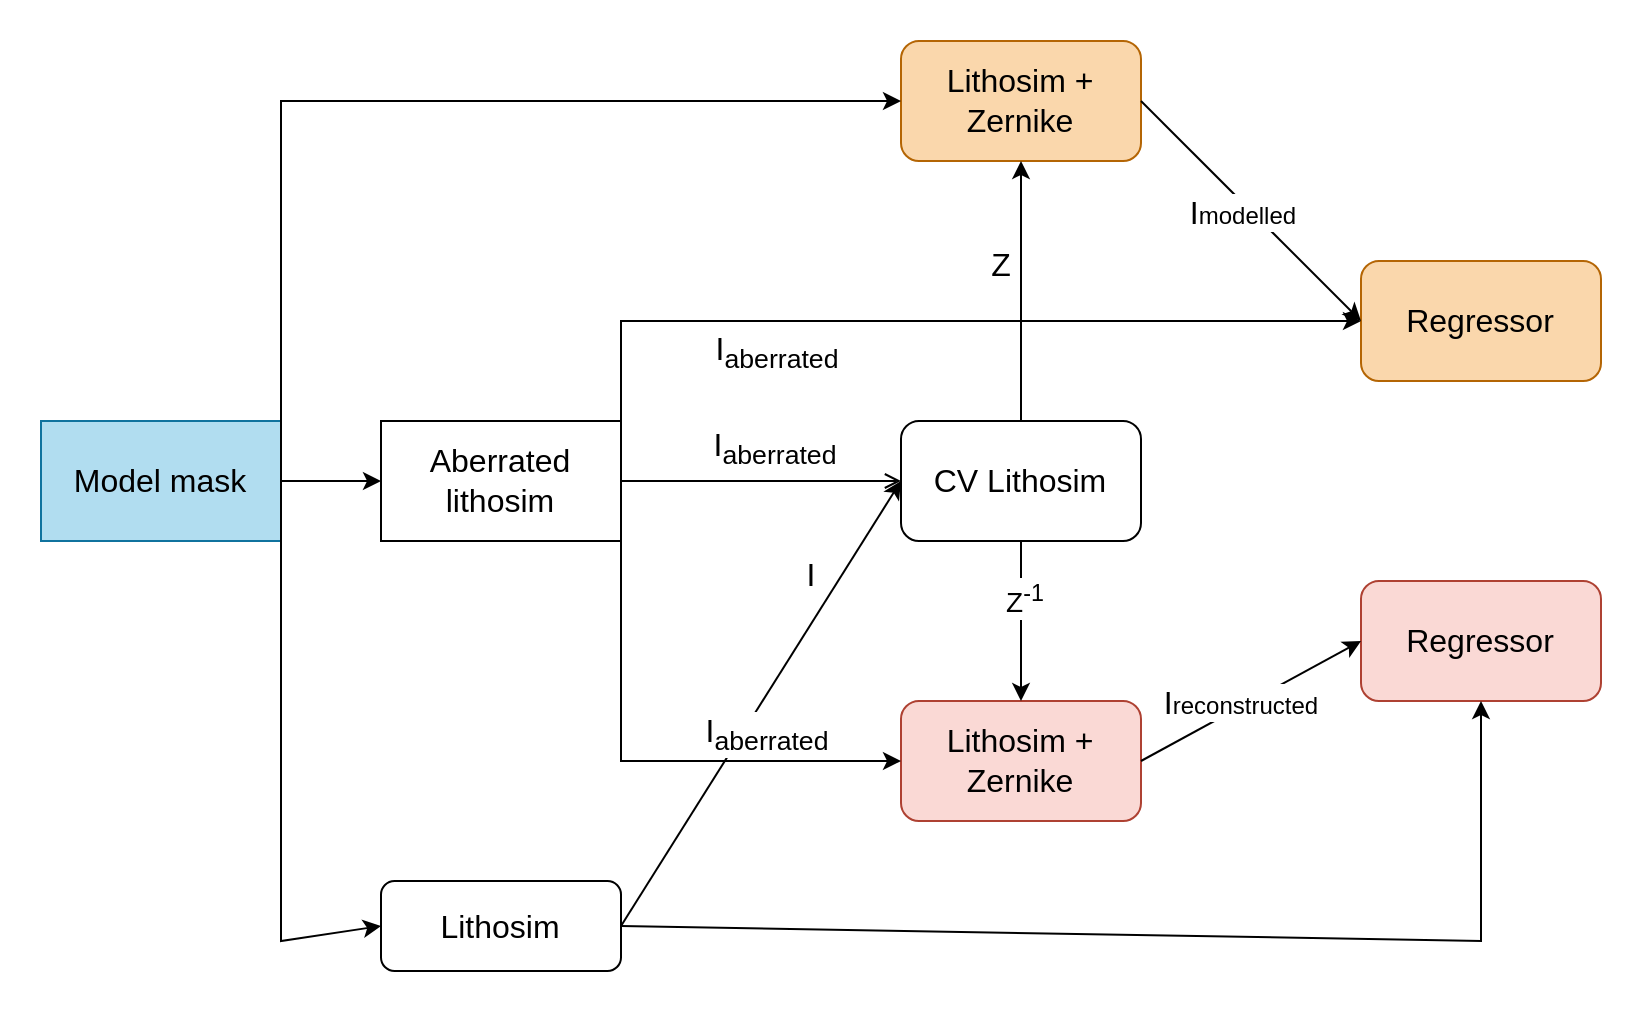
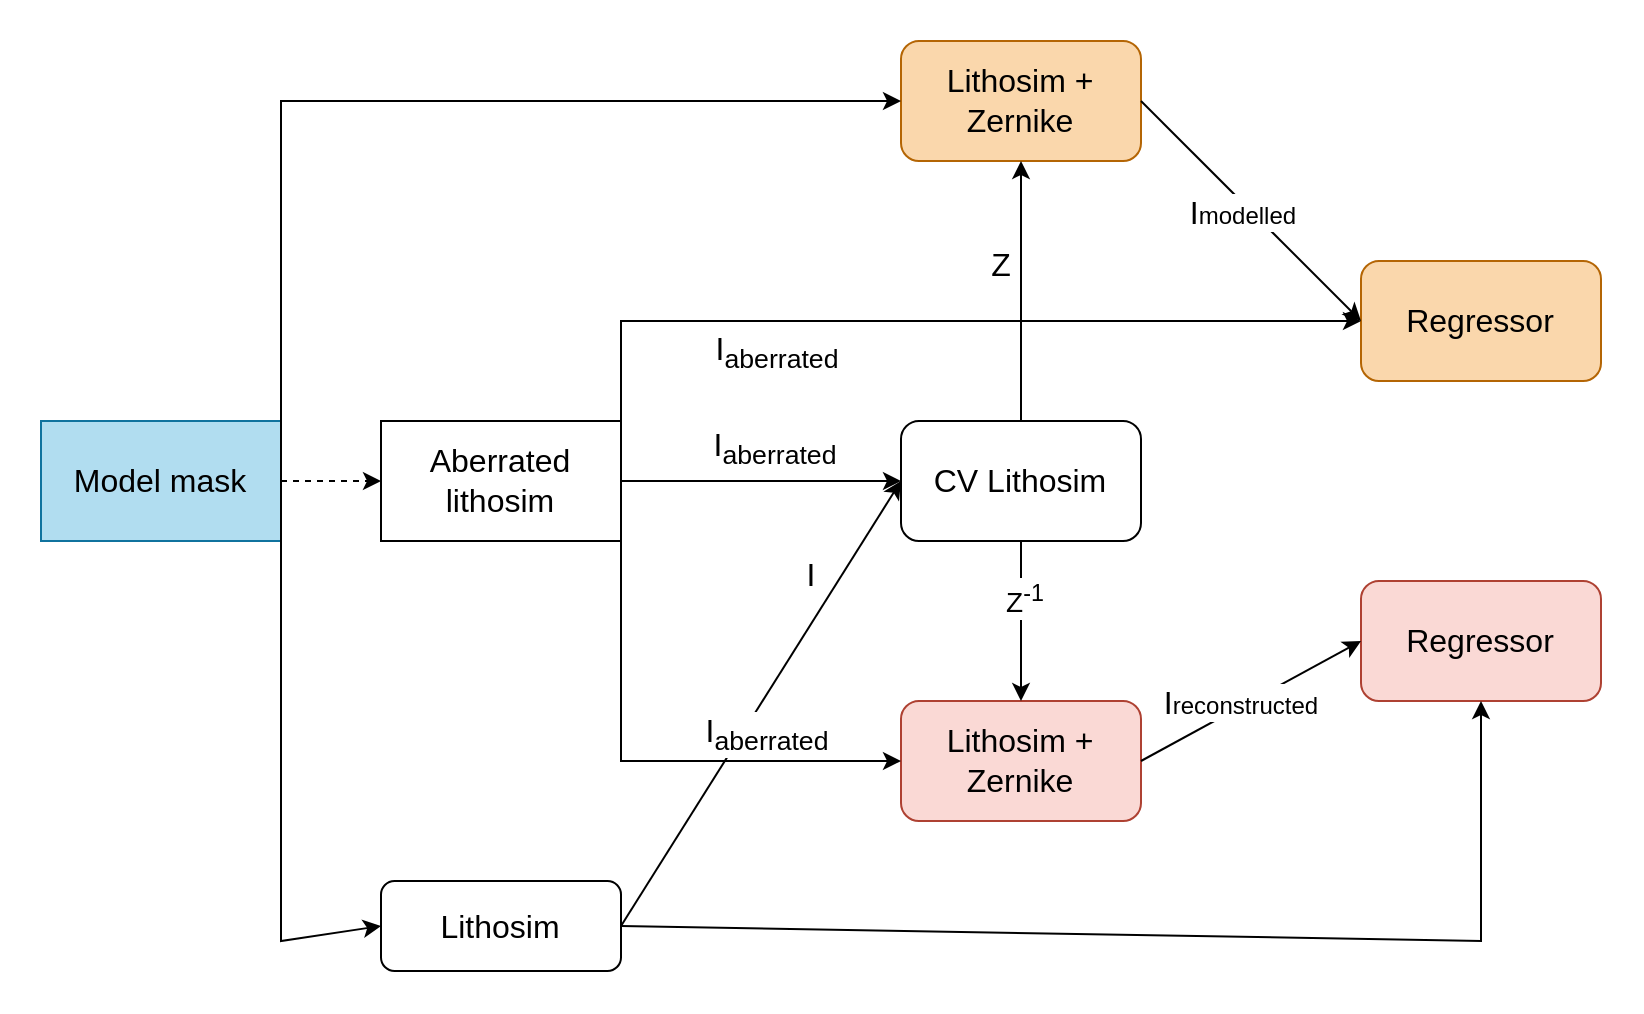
(325, 481) -> (325, 481)
(889, 481) -> (886, 481)
